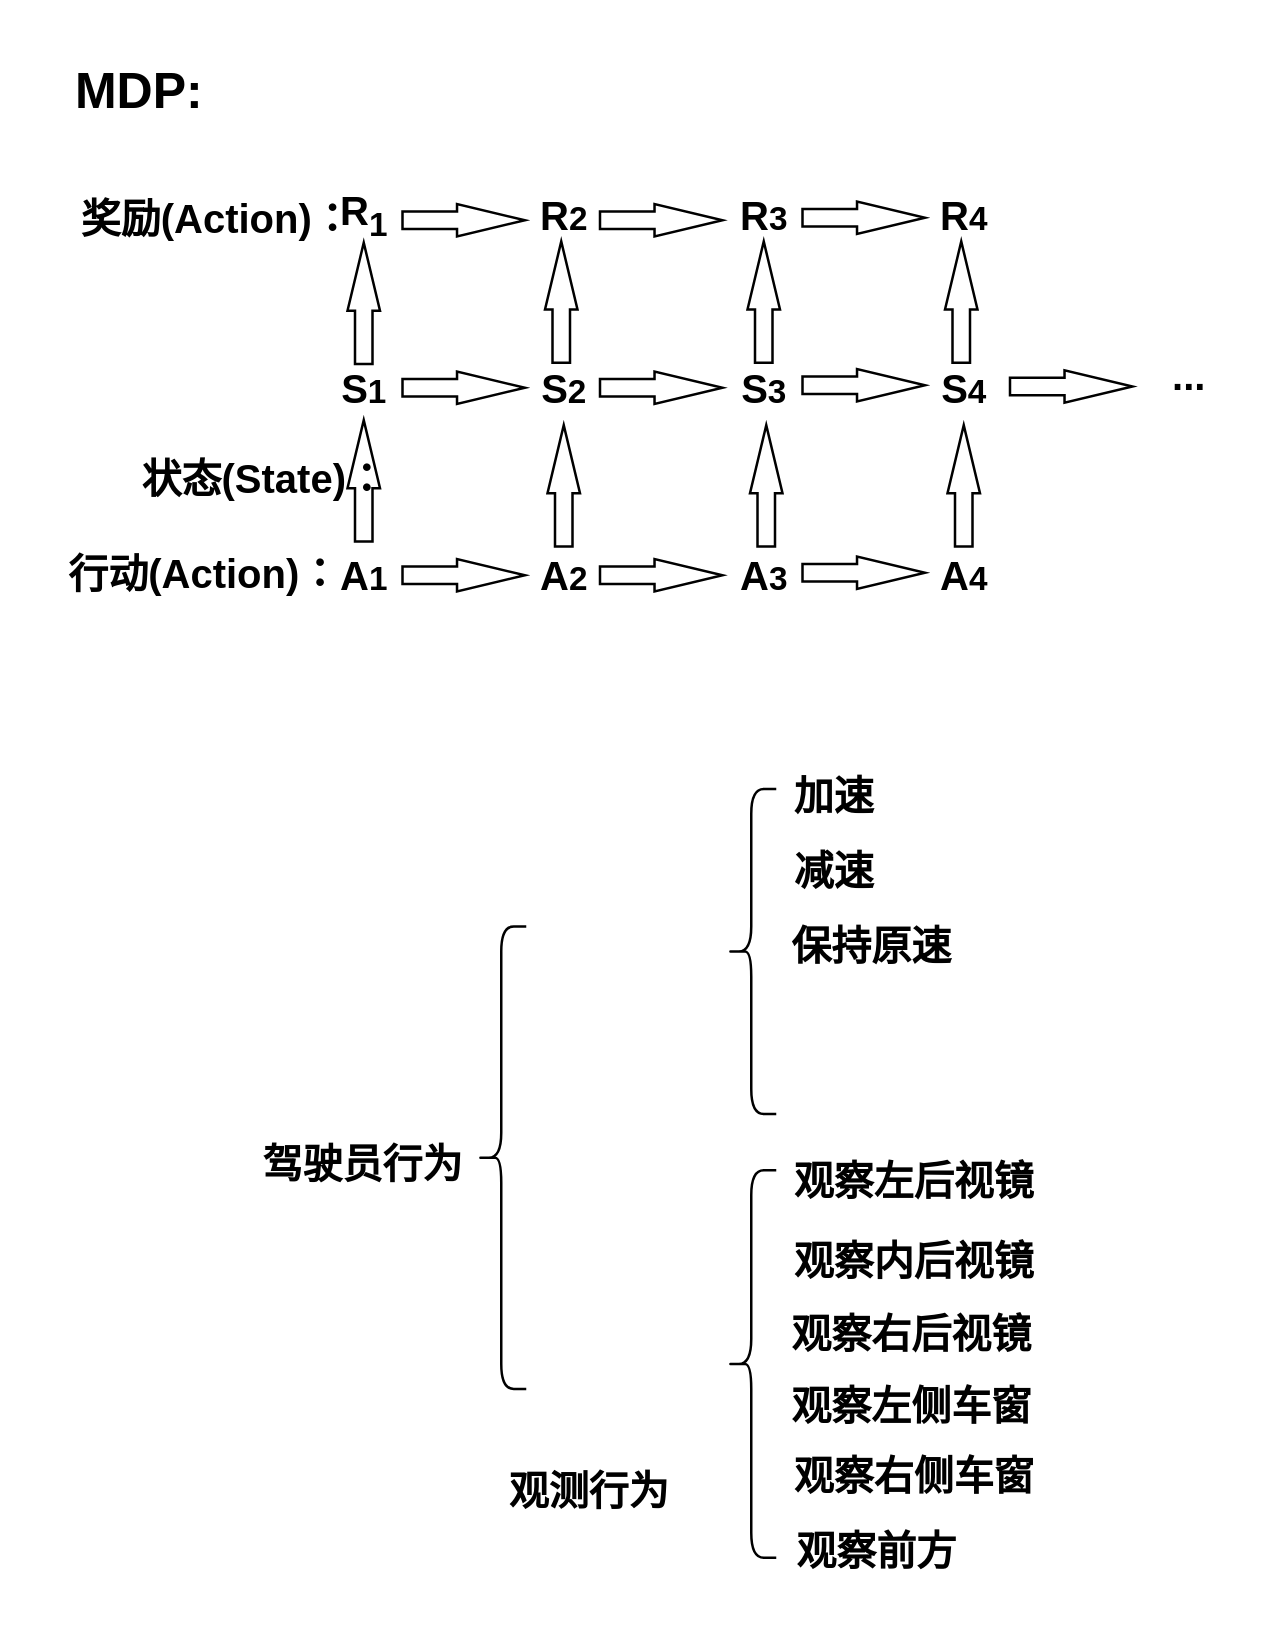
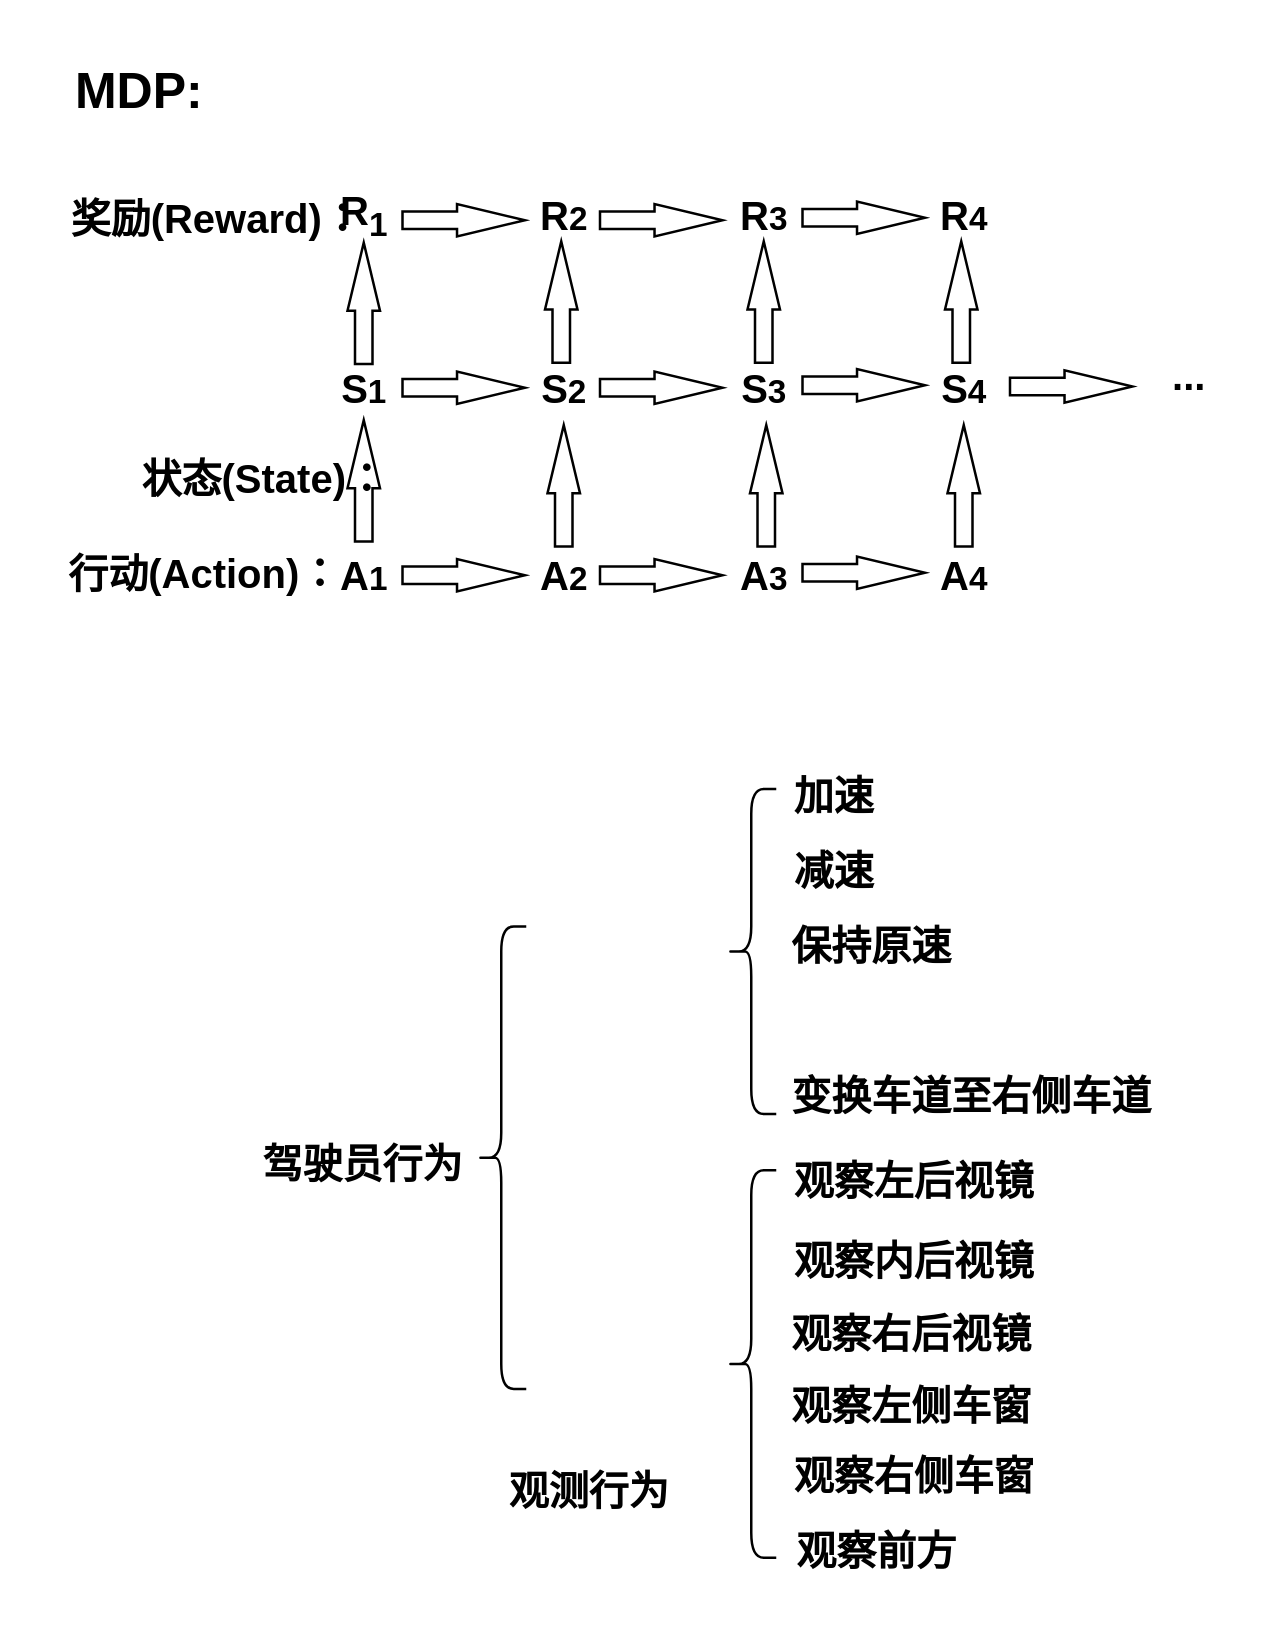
(218, 219) -> (218, 219)
none -> (971, 1095)
